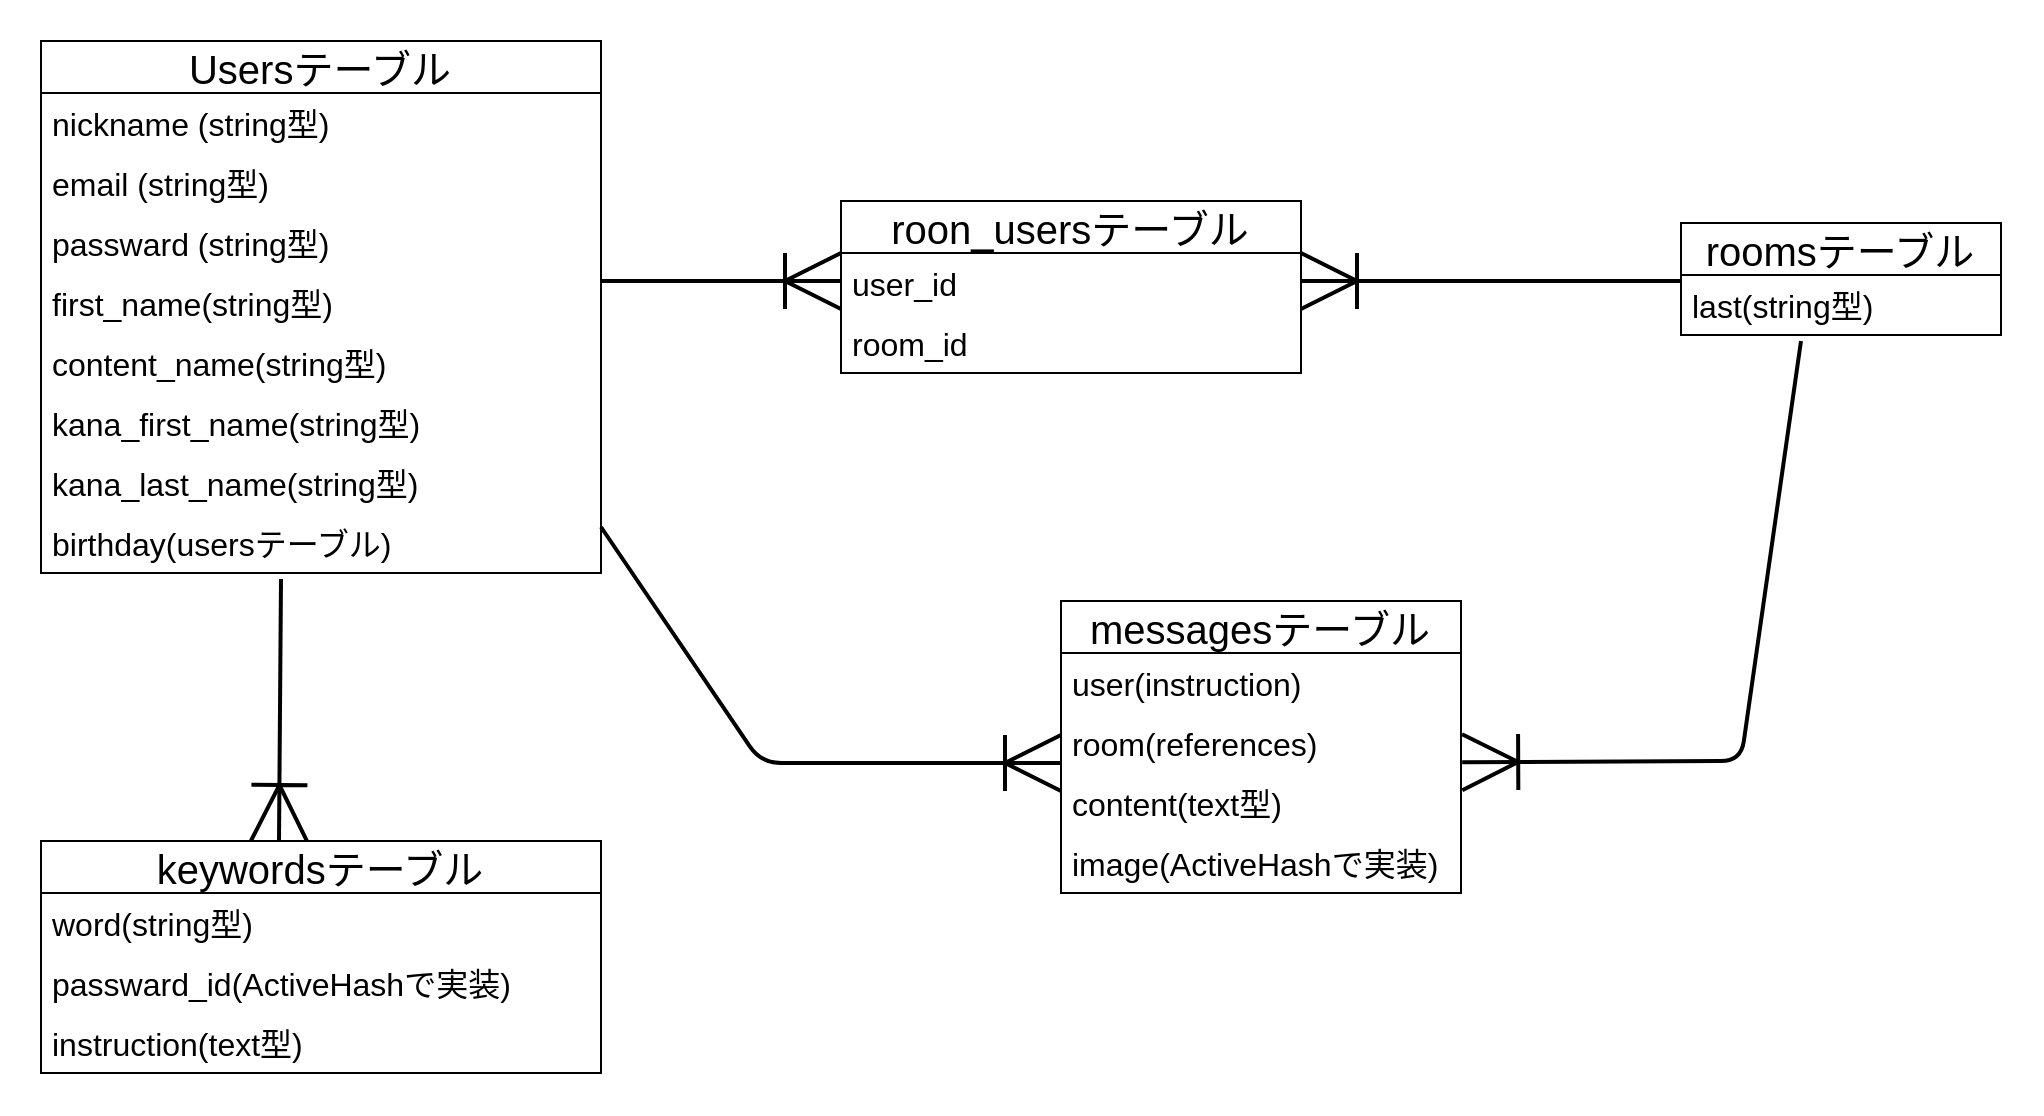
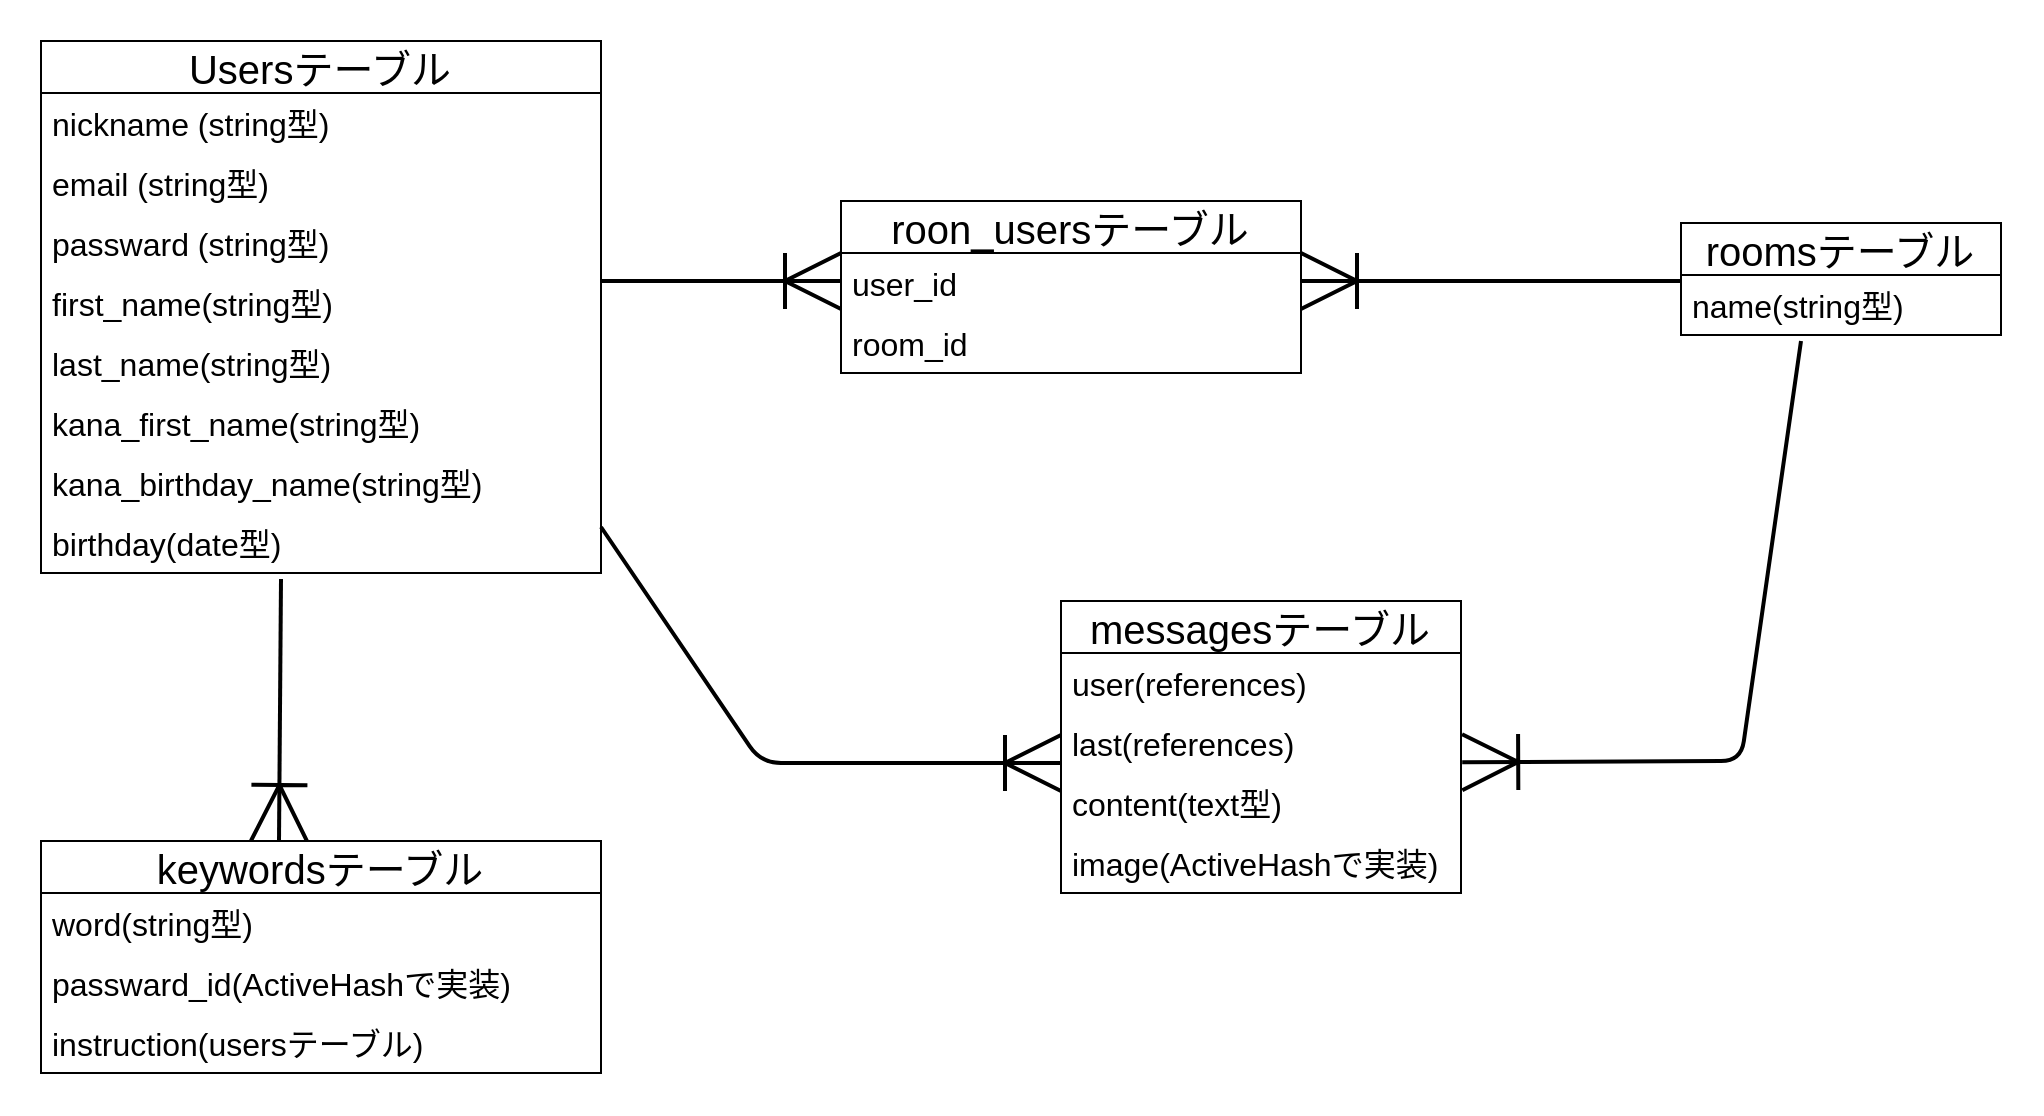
(1807, 307) -> (1811, 307)
(243, 365) -> (212, 365)
(257, 485) -> (293, 485)
(246, 545) -> (189, 545)
(1216, 685) -> (1215, 685)
(1215, 745) -> (1211, 745)
(212, 1045) -> (269, 1045)
